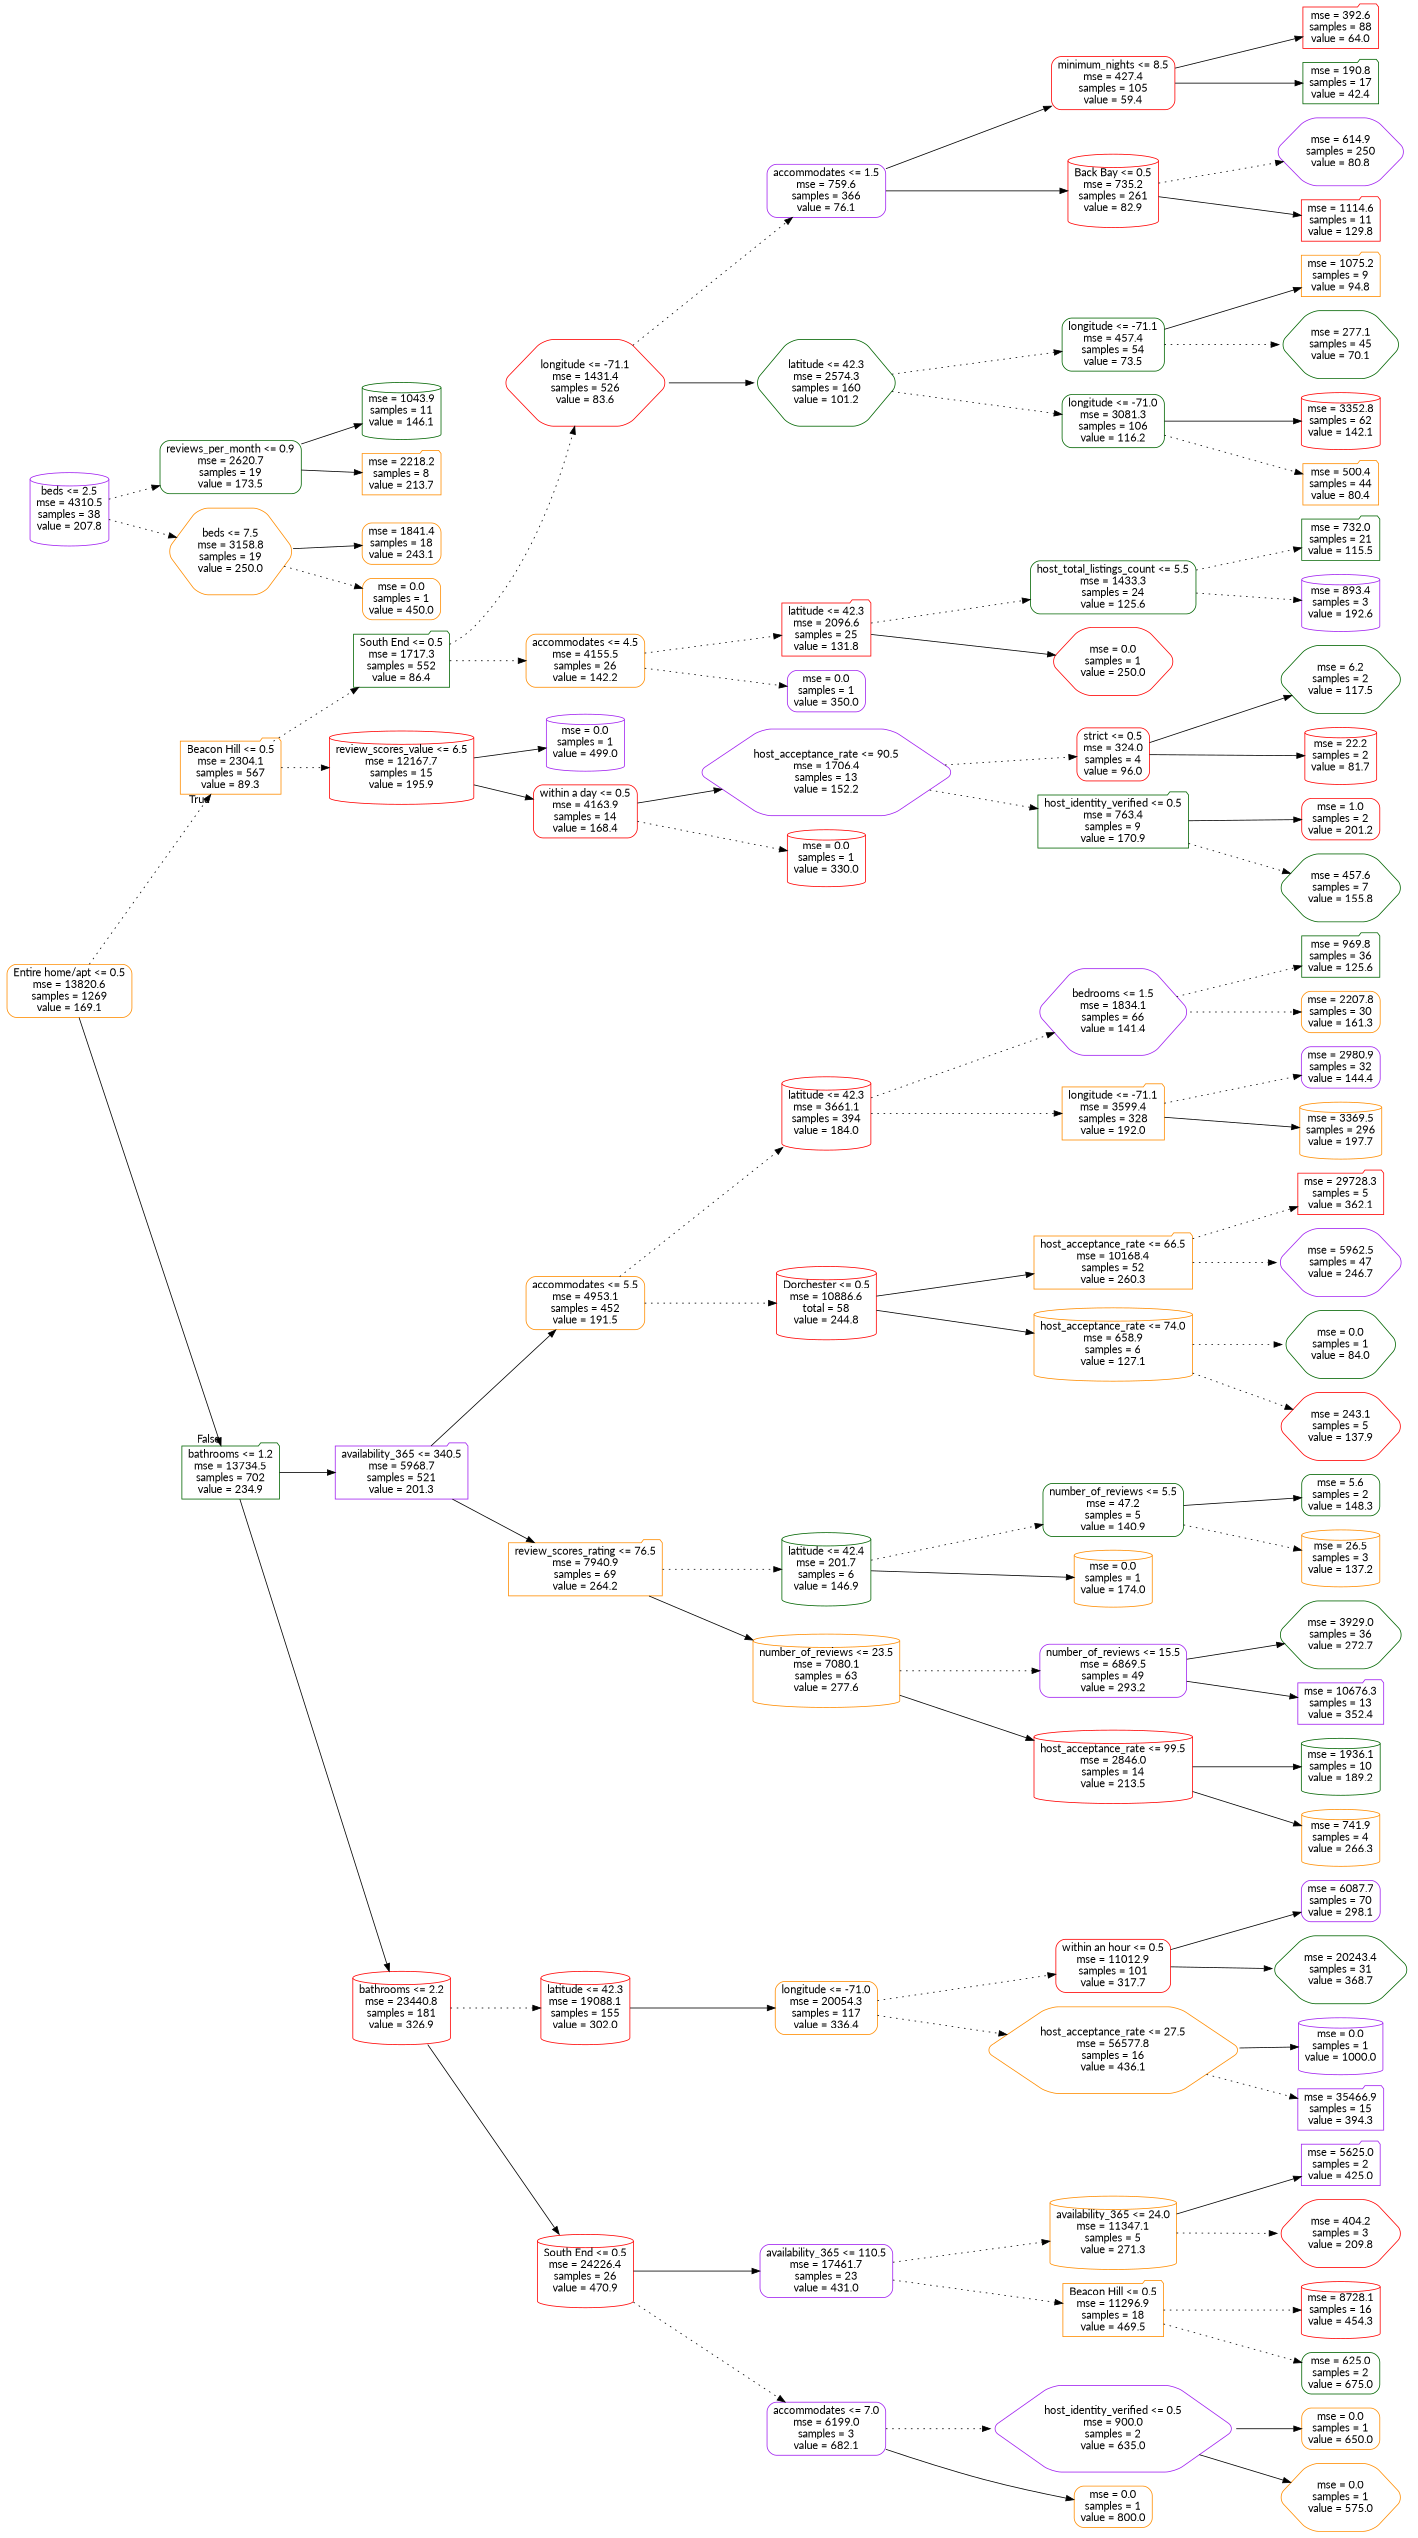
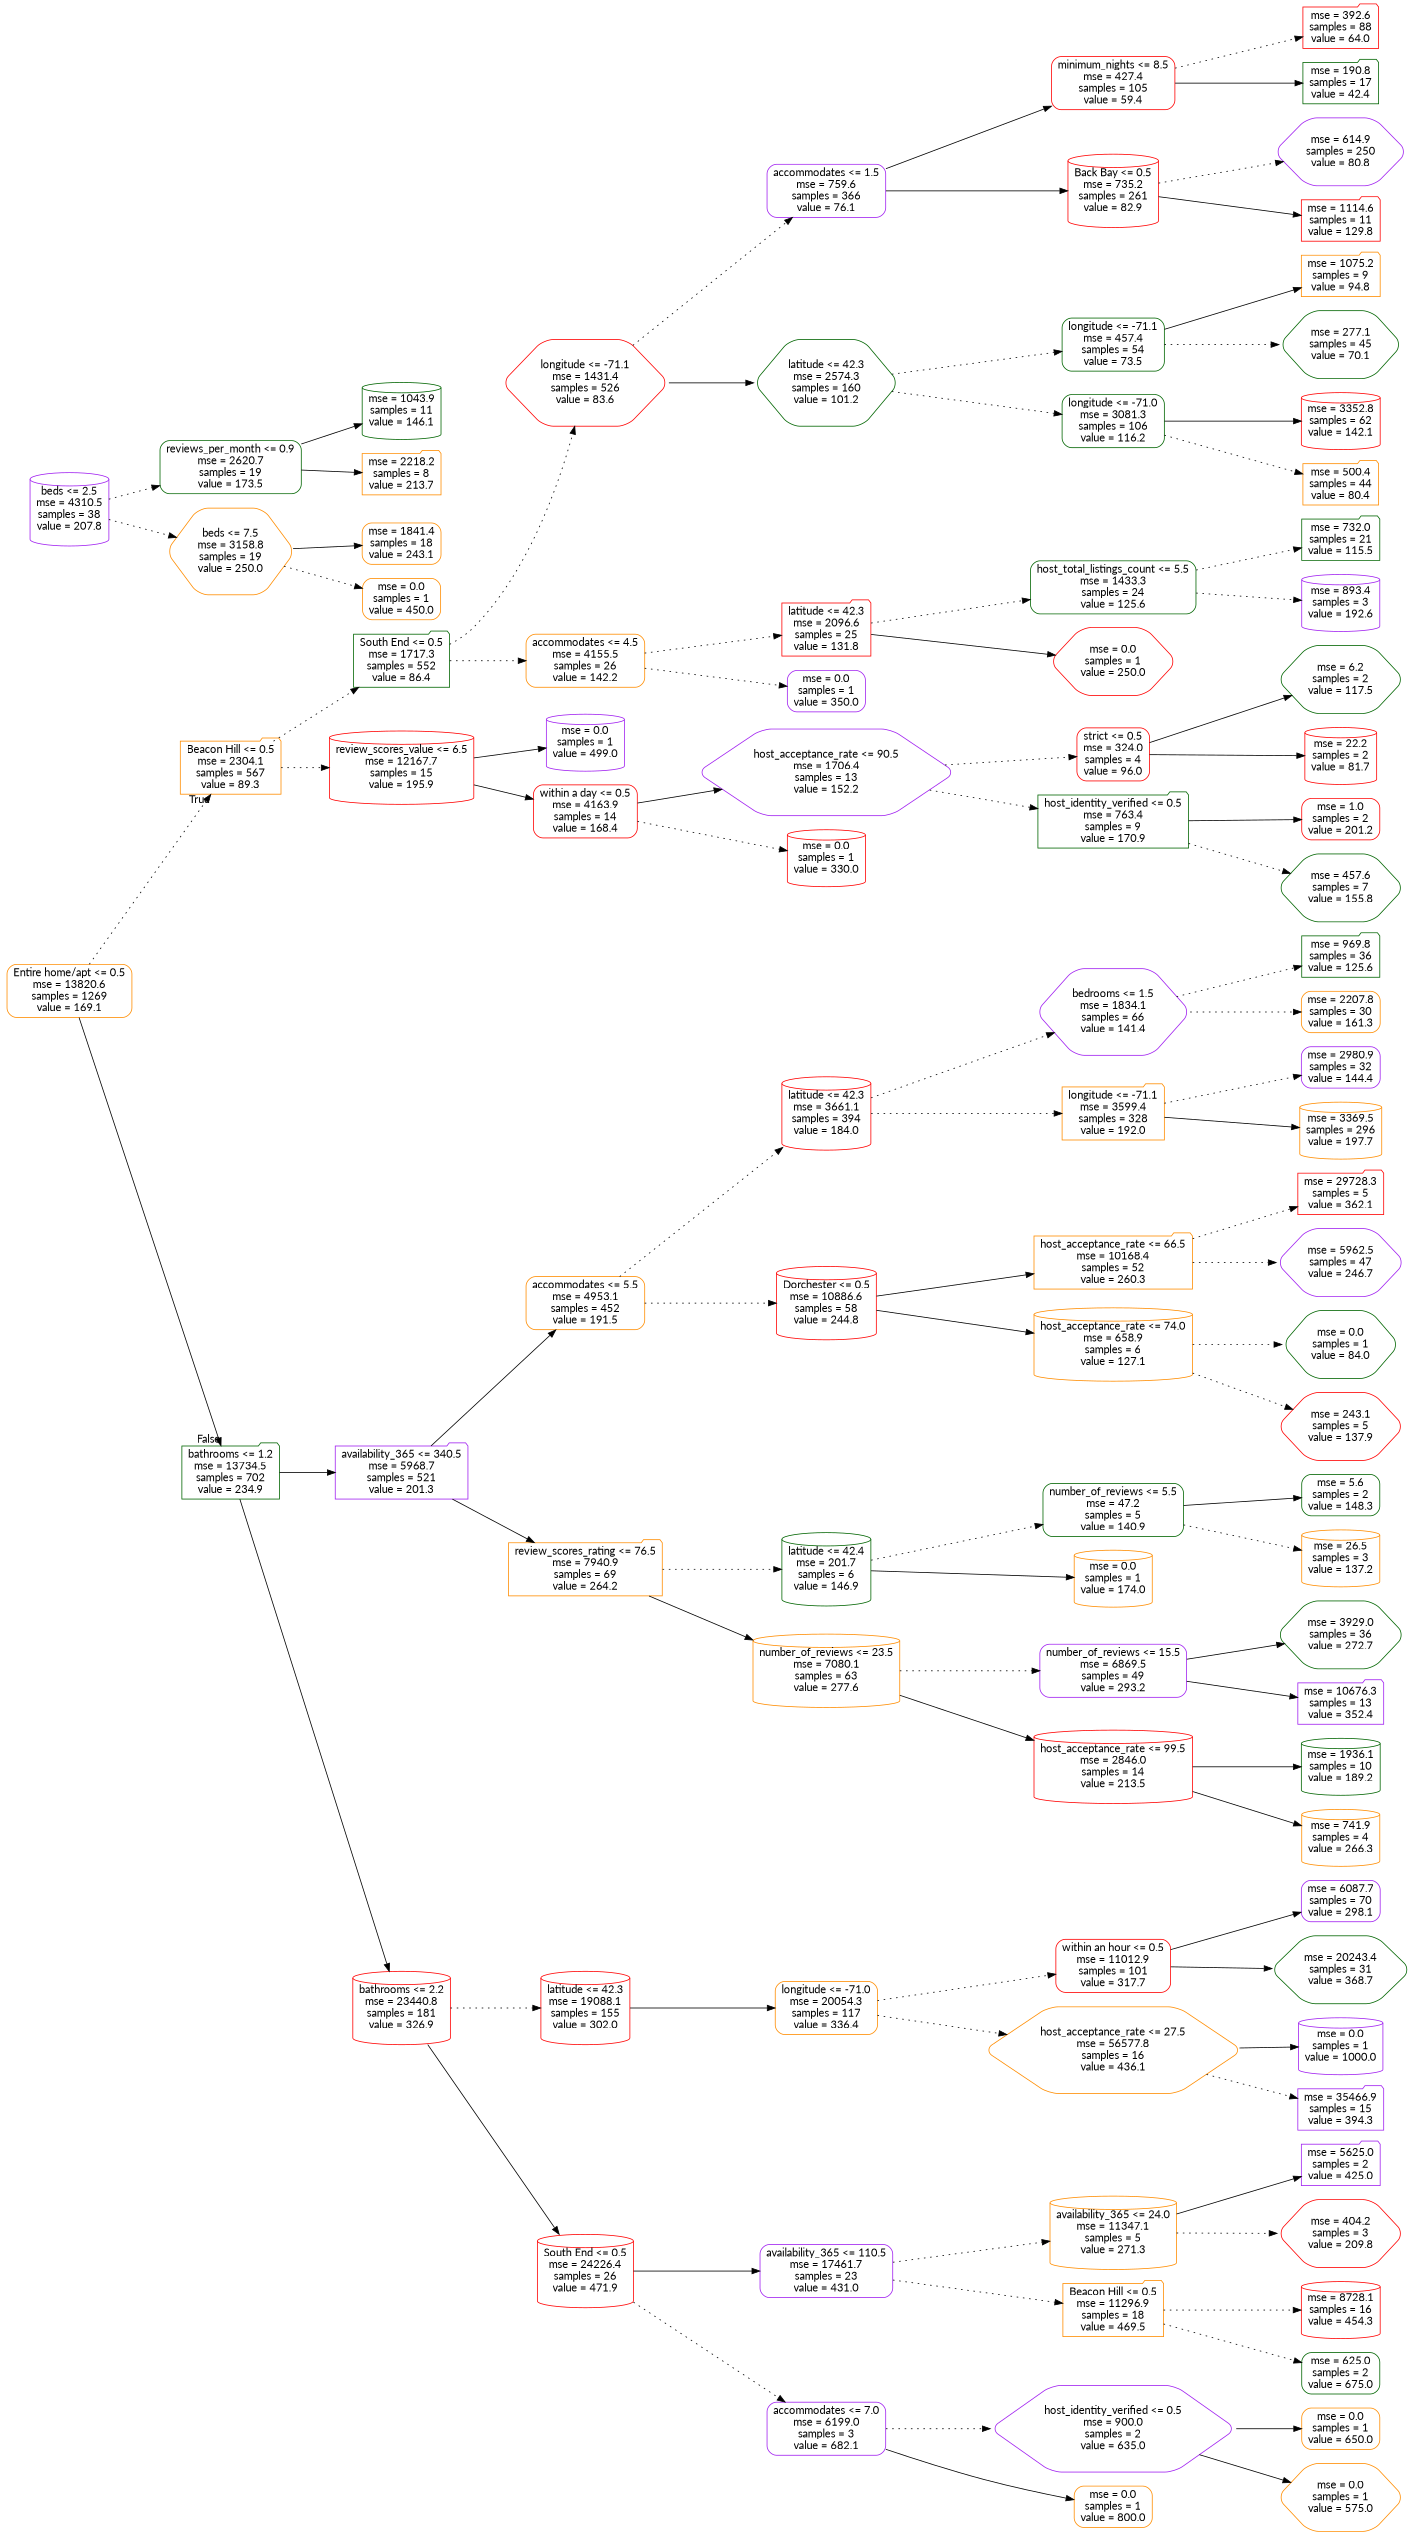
(1235, 53) -> (1235, 53)
(826, 1303) -> (826, 1303)
(585, 2271) -> (585, 2271)
